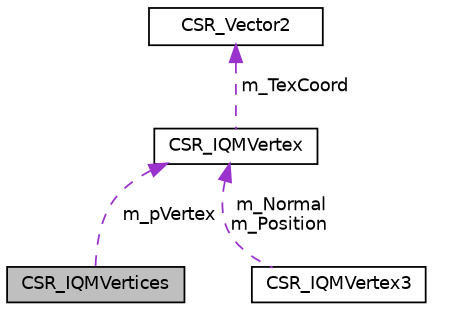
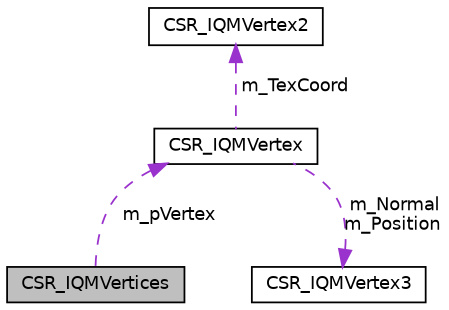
(236, 27) -> (236, 27)
(230, 234) -> (336, 197)
